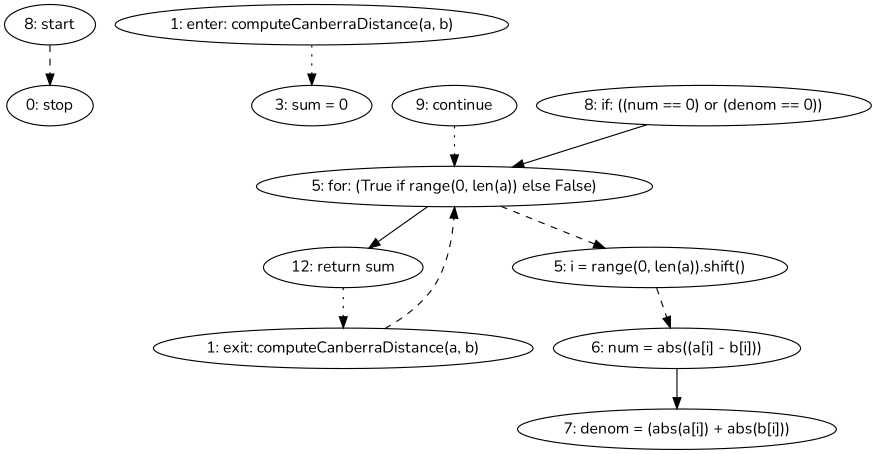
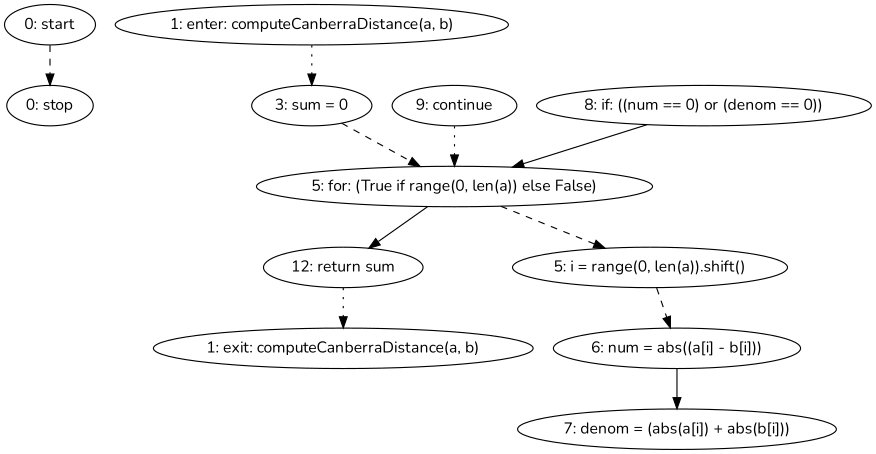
(50, 25) -> (50, 25)
(436, 284) -> (376, 142)
